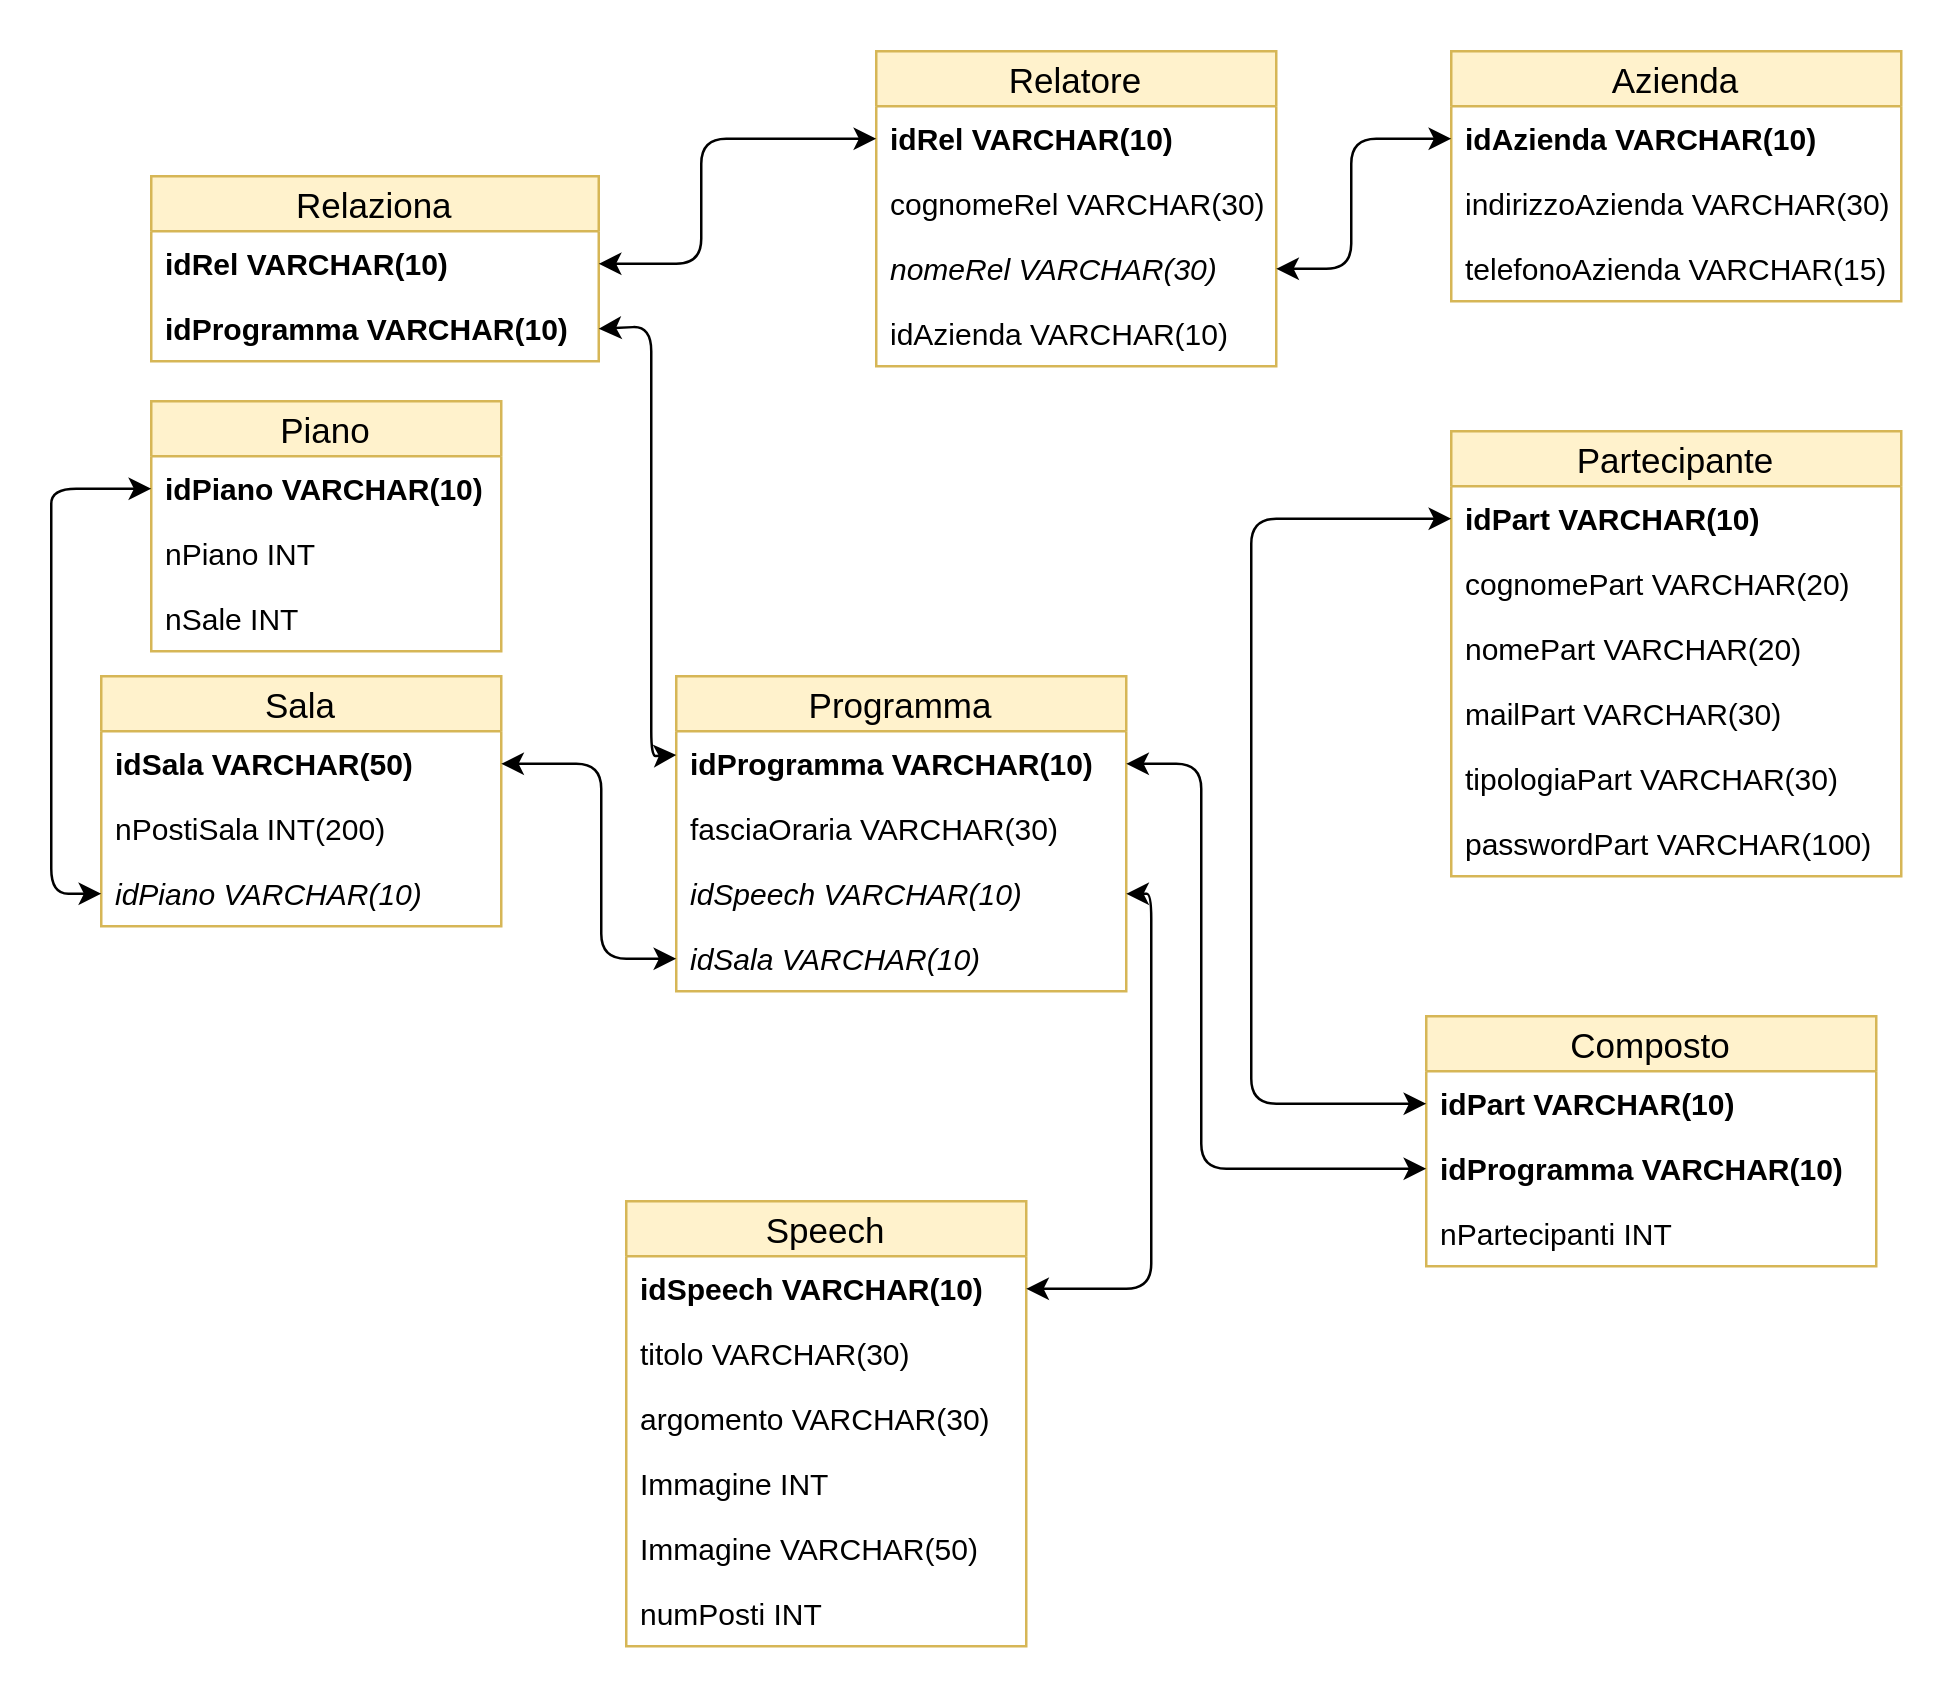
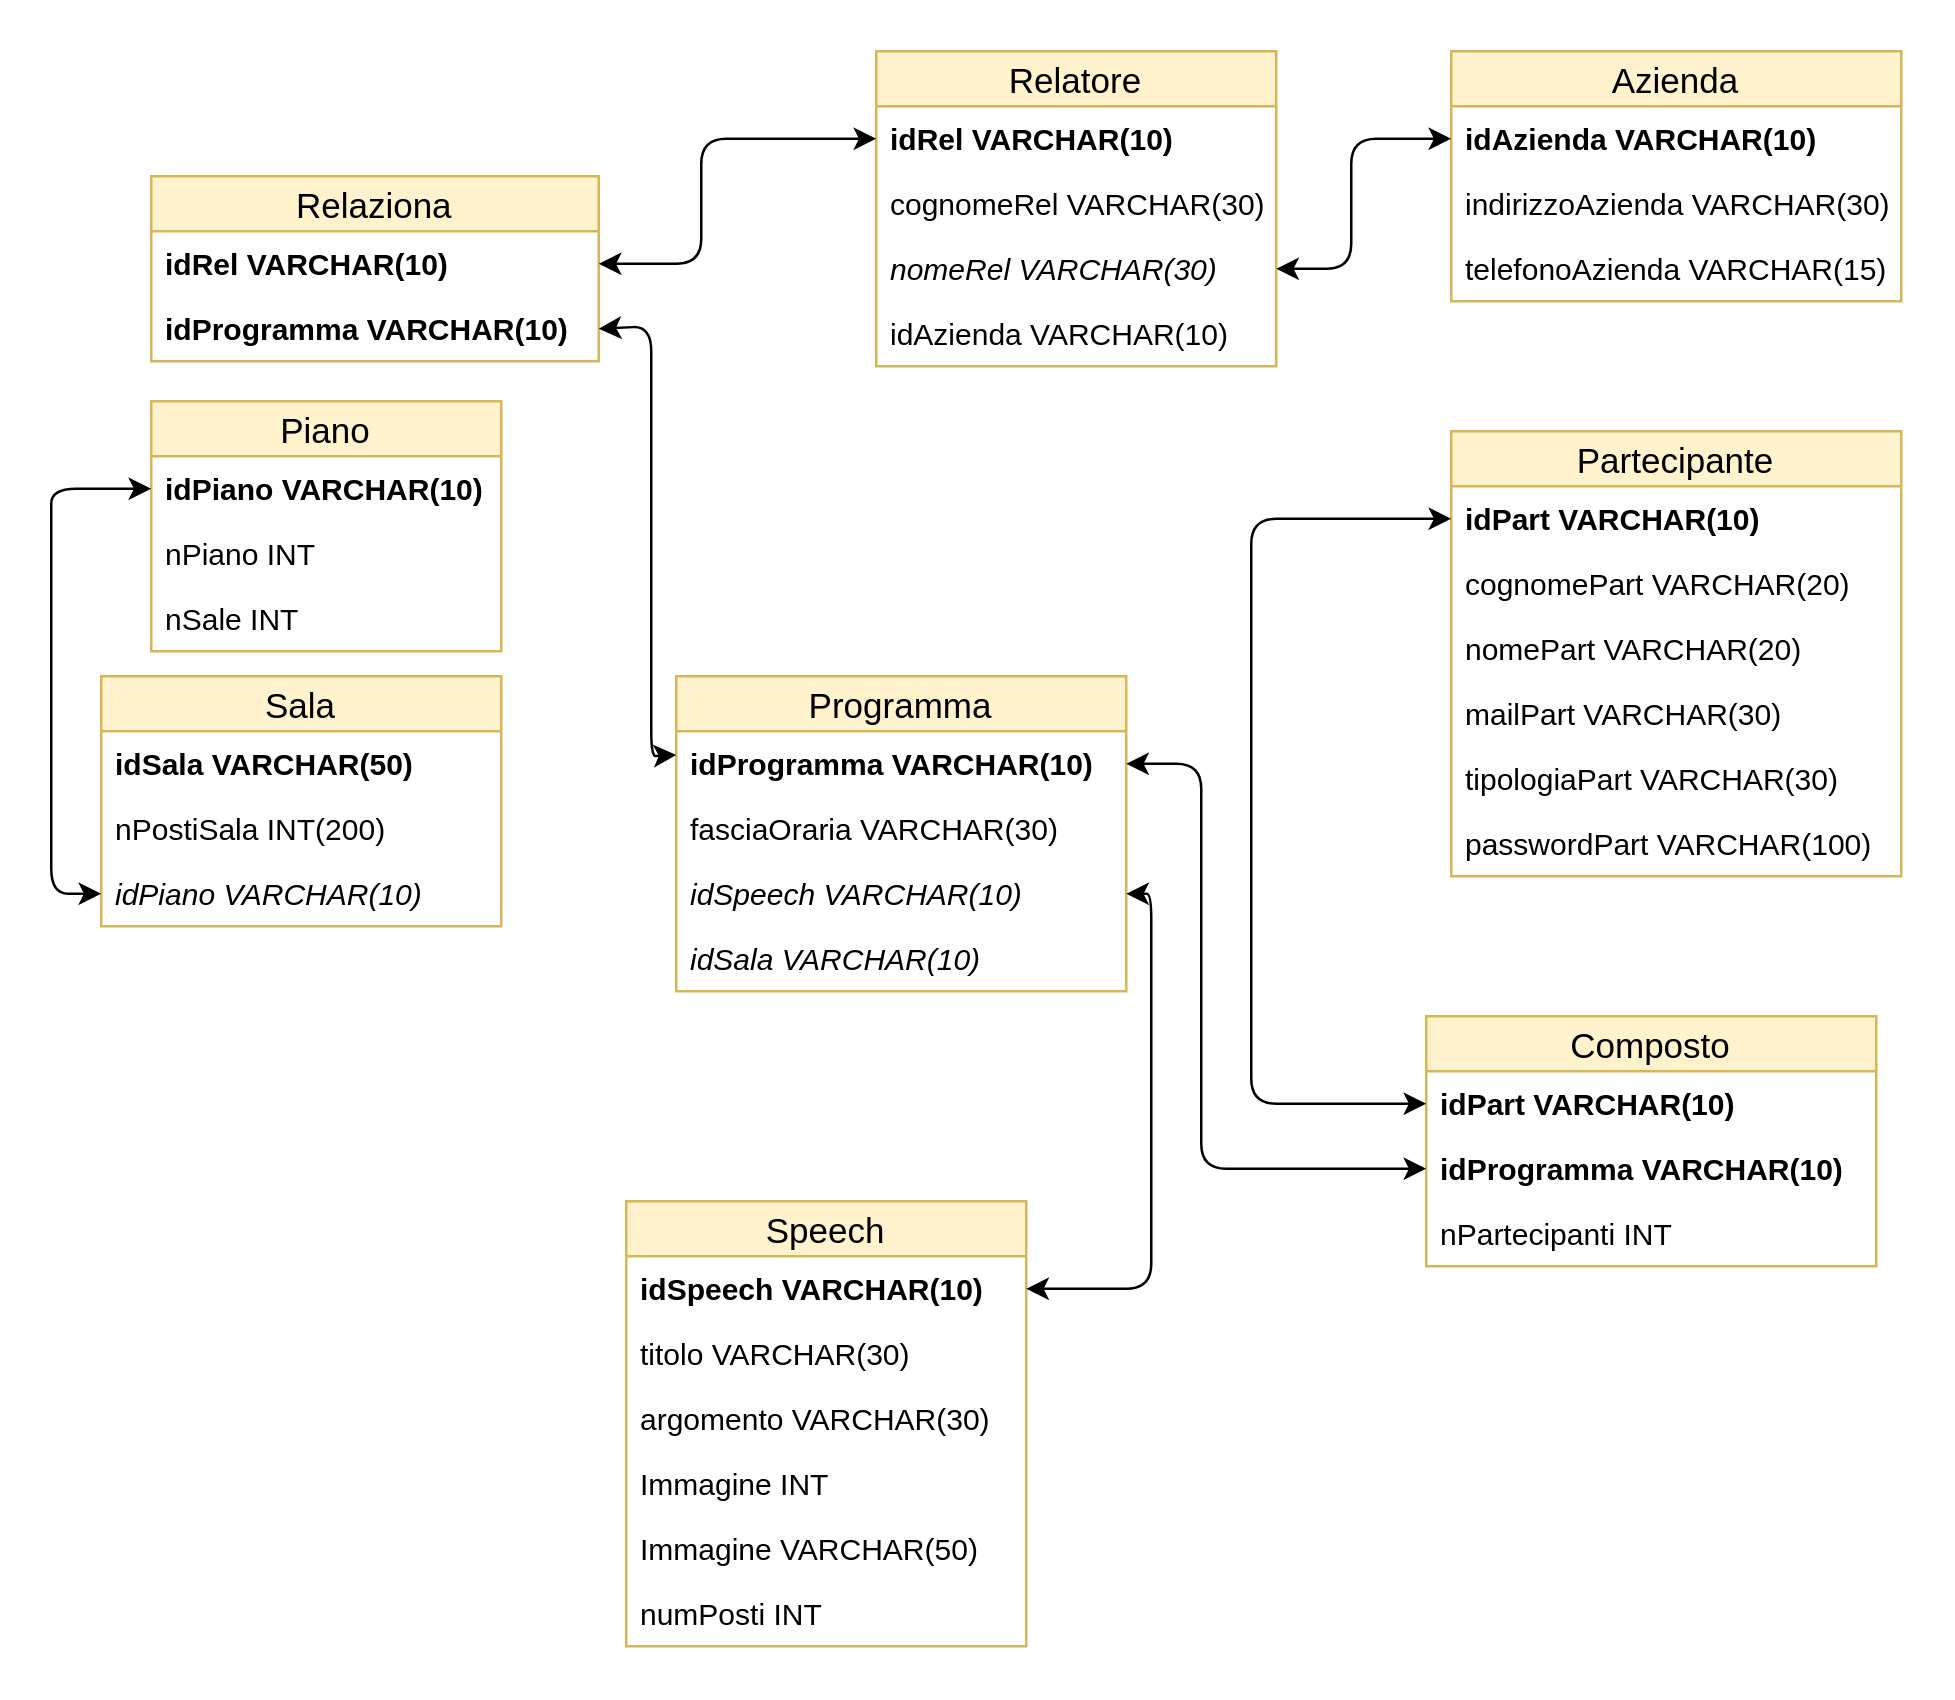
(601, 849) -> none
